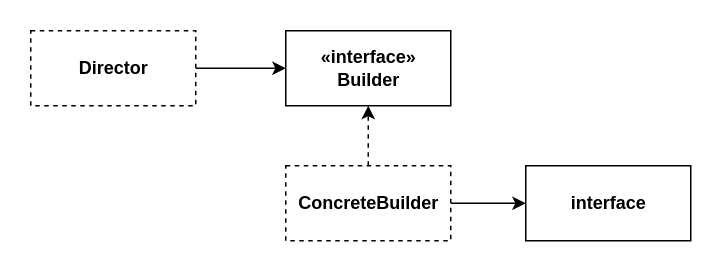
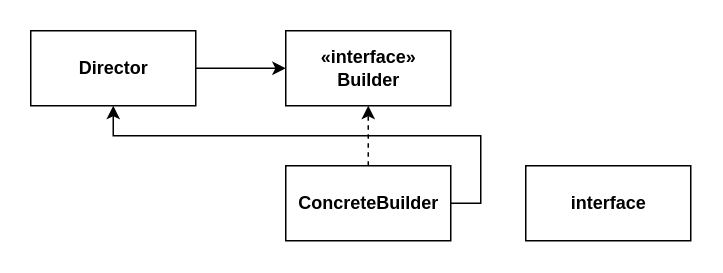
(113, 68) -> (113, 68)
(368, 203) -> (368, 203)
(497, 203) -> (323, 136)
